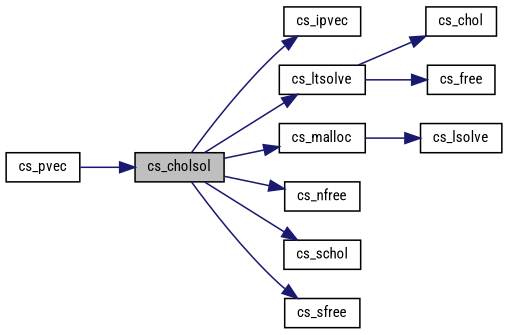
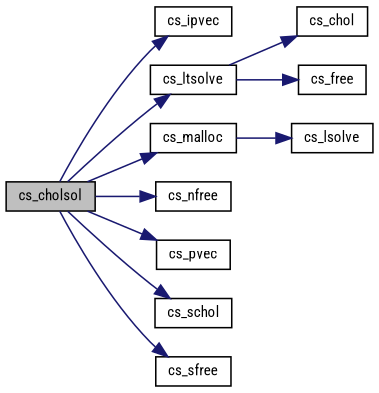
(100, 167) -> (115, 223)
